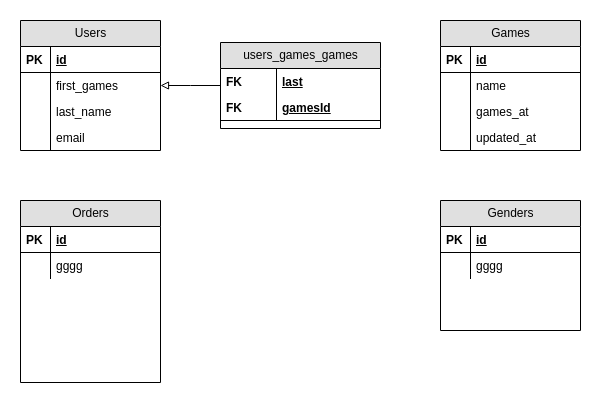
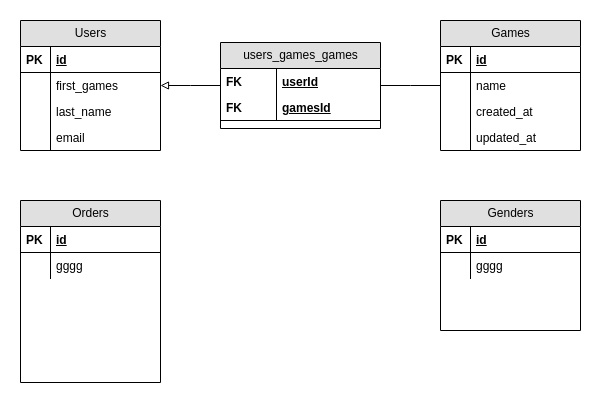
(294, 83) -> (303, 83)
none -> (411, 86)
(503, 113) -> (510, 113)
